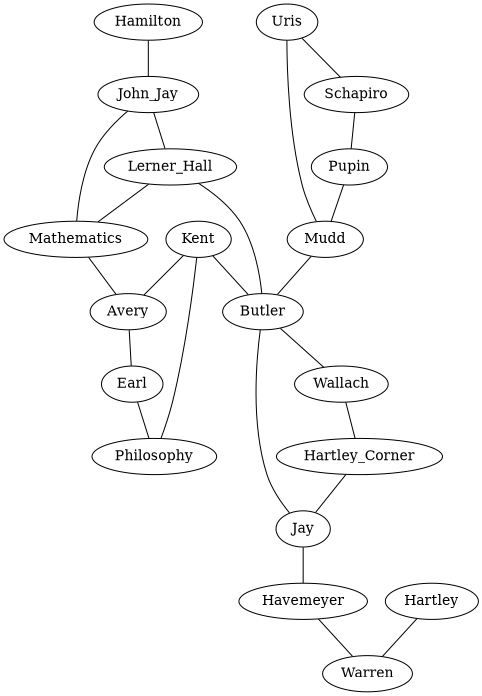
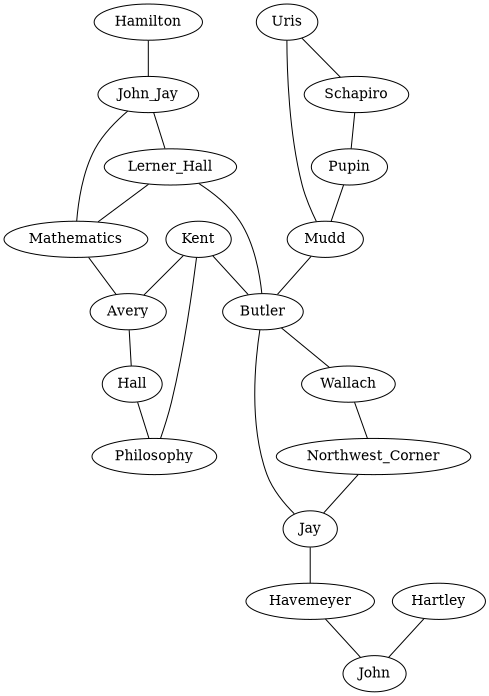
(132, 384) -> (132, 384)
(359, 457) -> (374, 457)
(368, 674) -> (375, 674)
